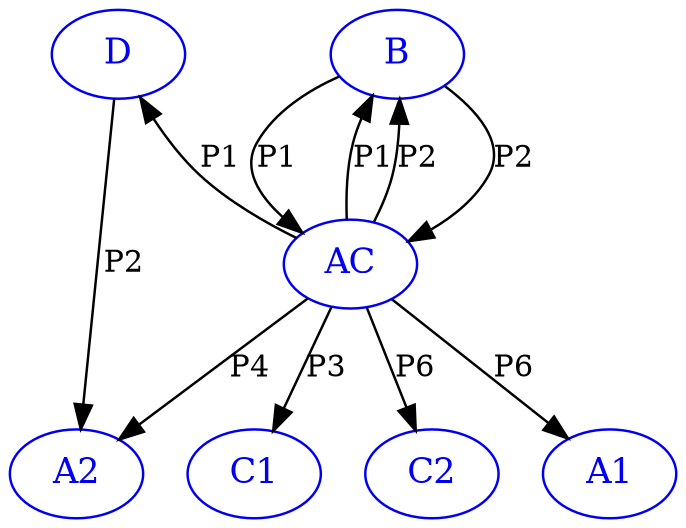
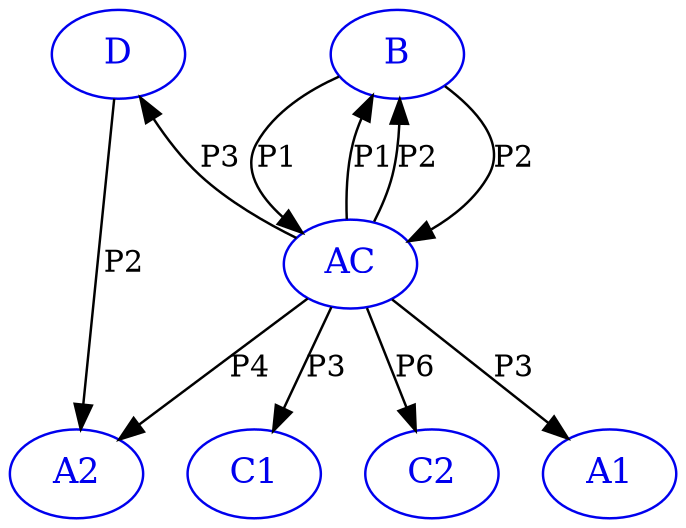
(220, 159) -> (220, 159)
(513, 369) -> (513, 369)
